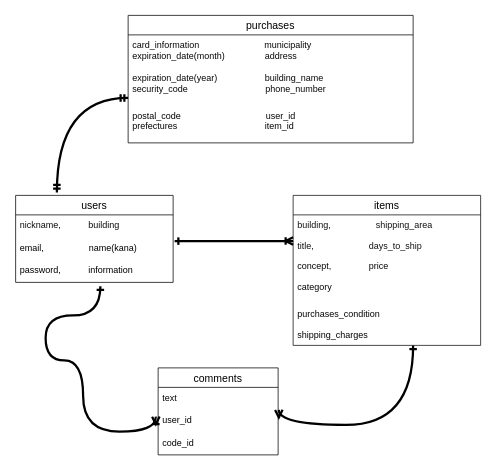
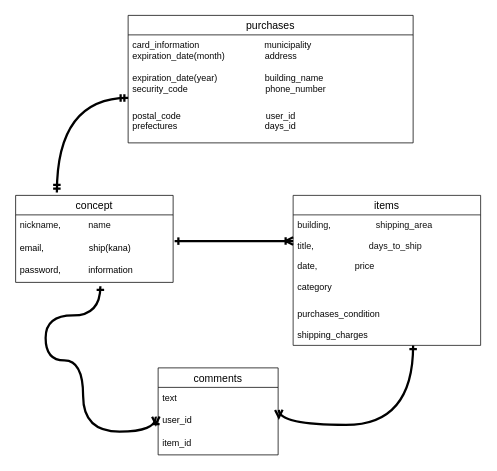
(242, 116) -> (242, 116)
(94, 206) -> (94, 206)
(78, 225) -> (72, 225)
(91, 248) -> (90, 248)
(357, 266) -> (349, 266)
(178, 443) -> (177, 443)
